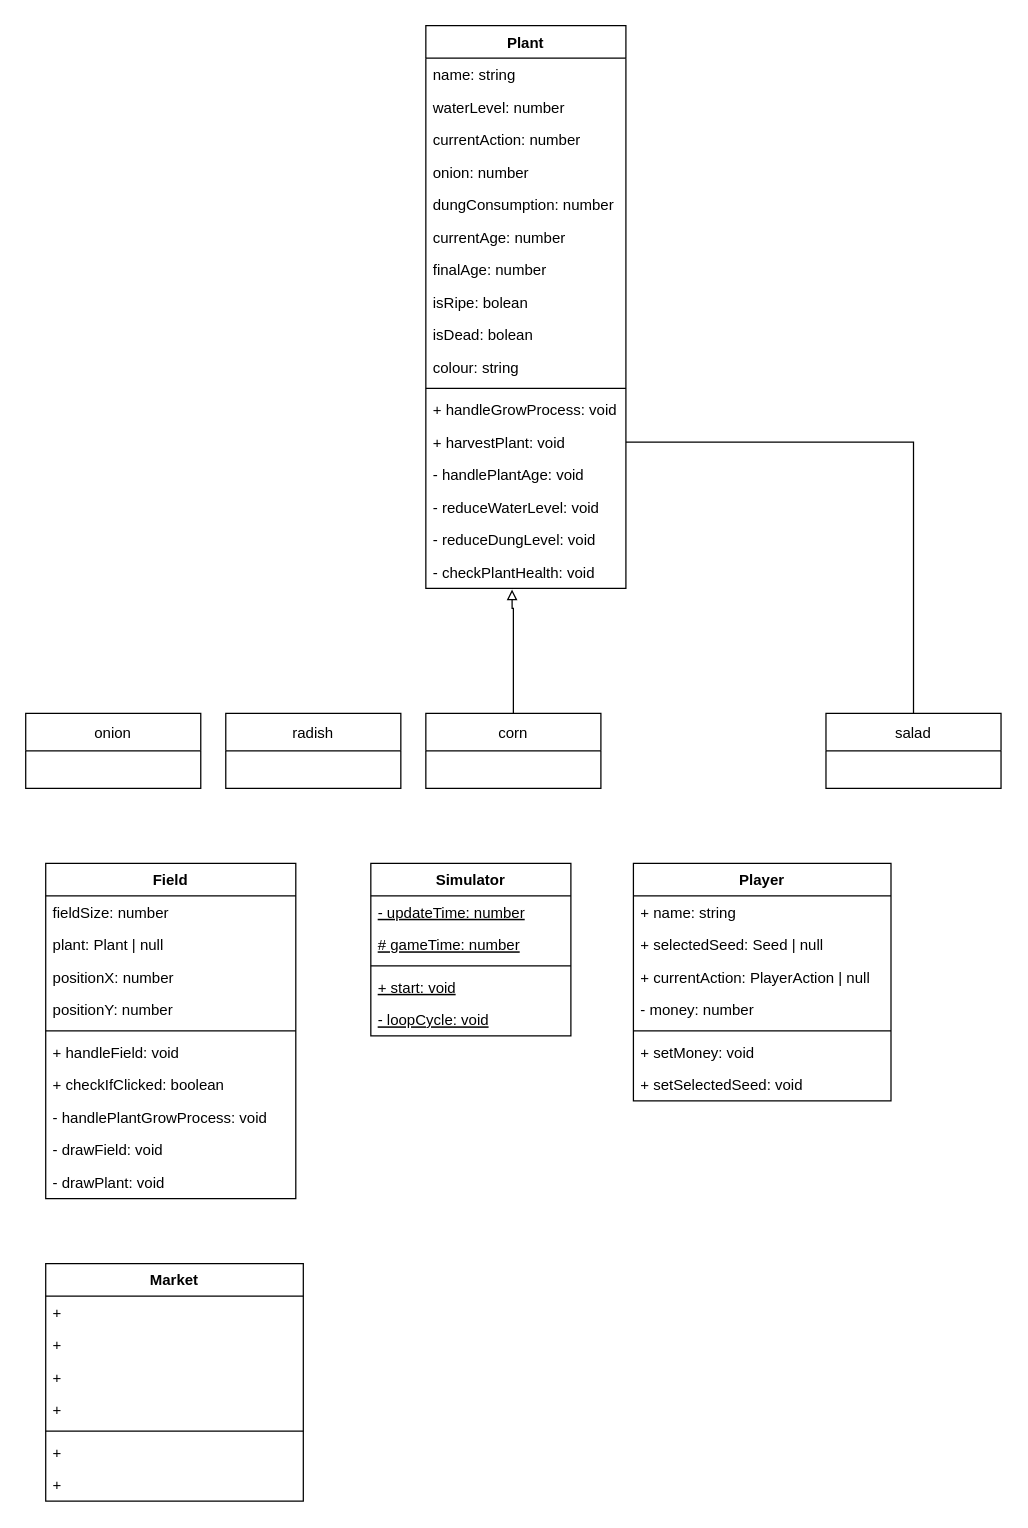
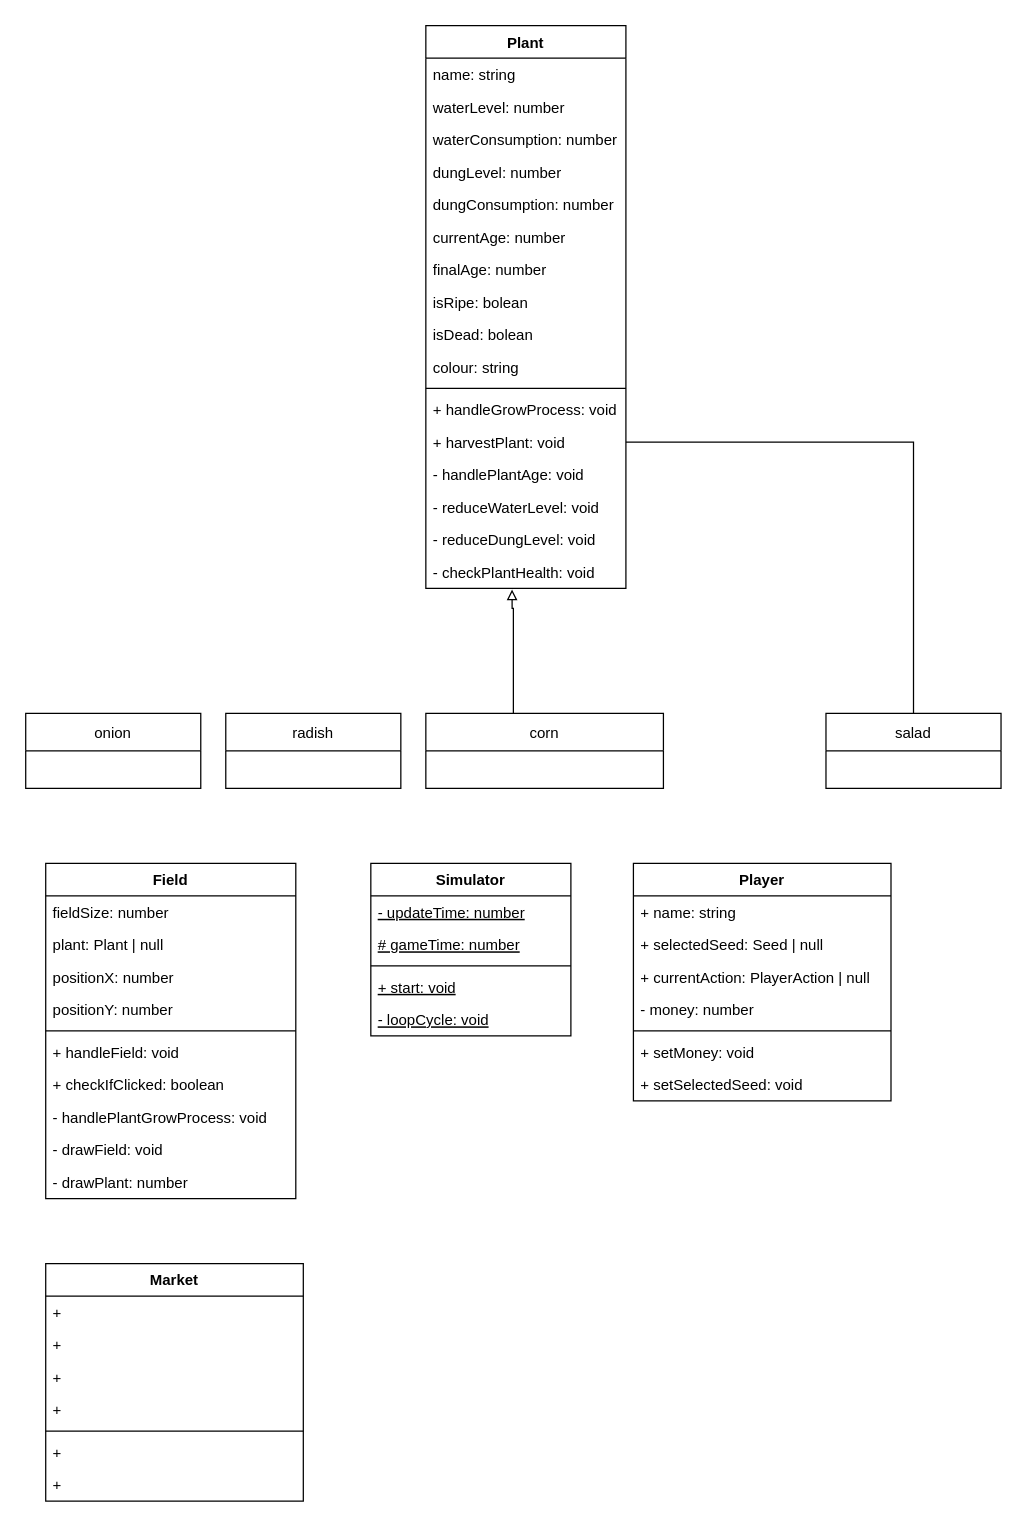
(515, 140) -> (527, 140)
(481, 173) -> (498, 173)
(513, 751) -> (544, 751)
(114, 1183) -> (125, 1183)
